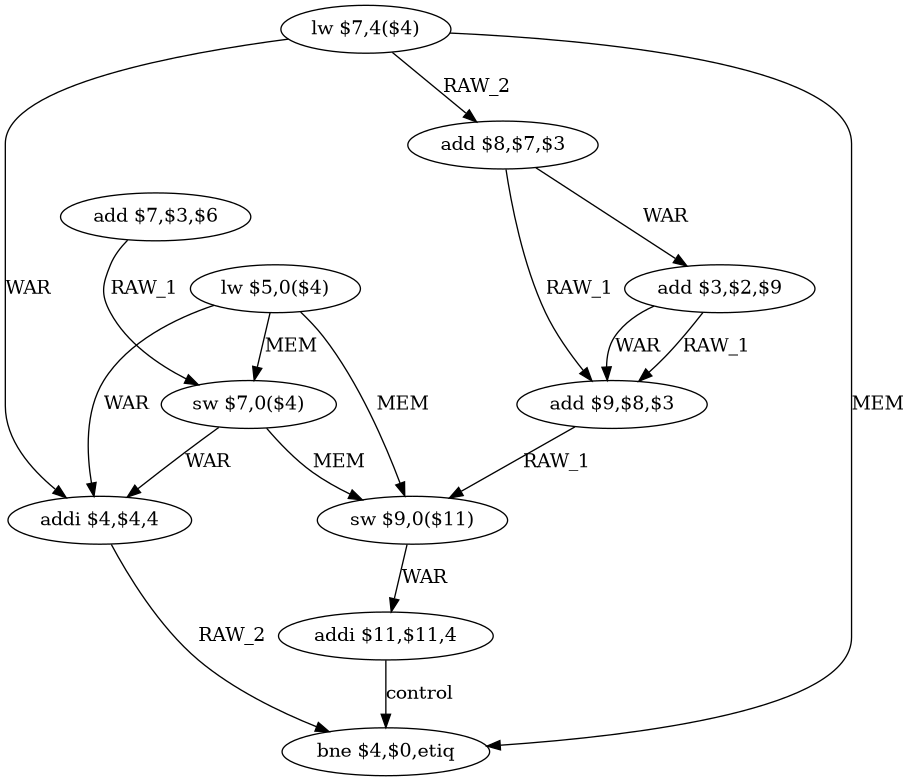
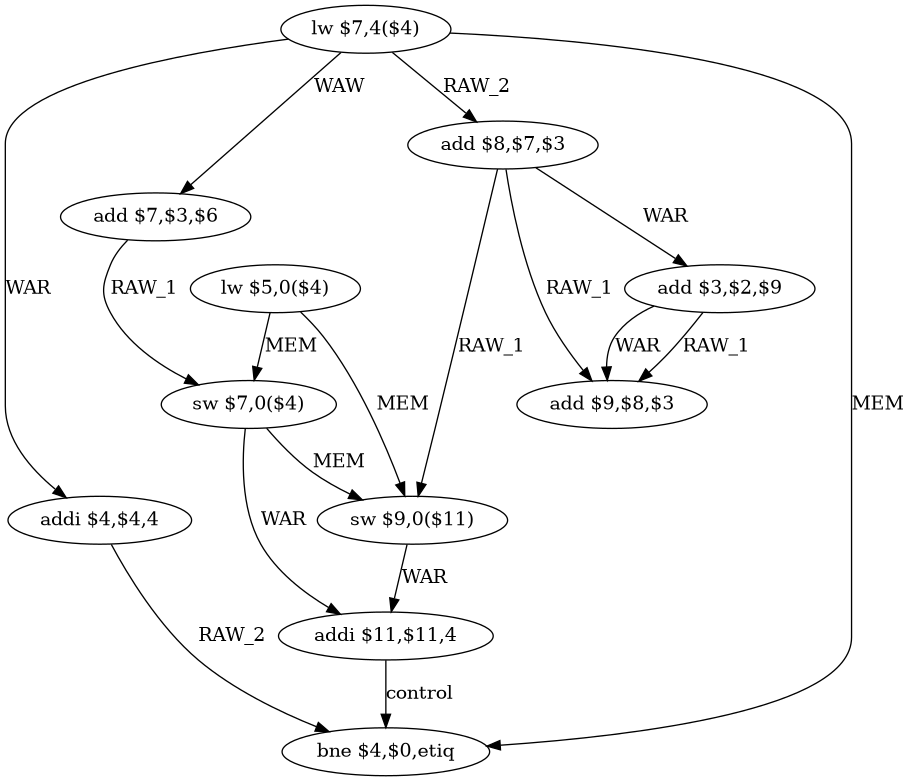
none -> (266, 119)
(113, 368) -> none
(178, 458) -> (256, 533)
(518, 459) -> (460, 326)
